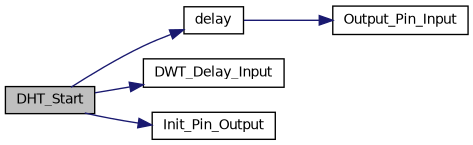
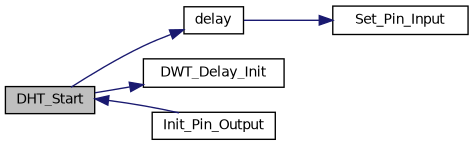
(400, 20) -> (400, 20)
(214, 73) -> (214, 73)
(111, 119) -> (144, 106)
